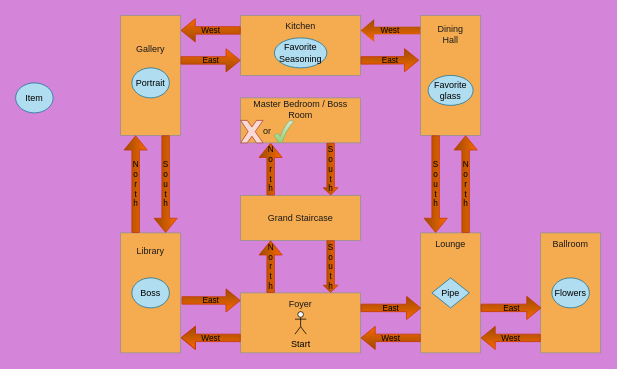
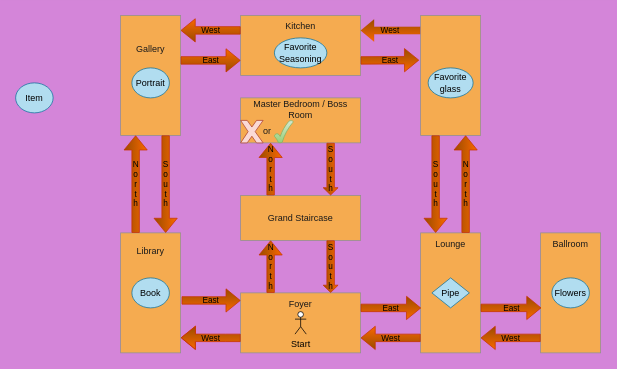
(450, 34) -> none
(450, 90) -> (450, 83)
(150, 293) -> (150, 293)
